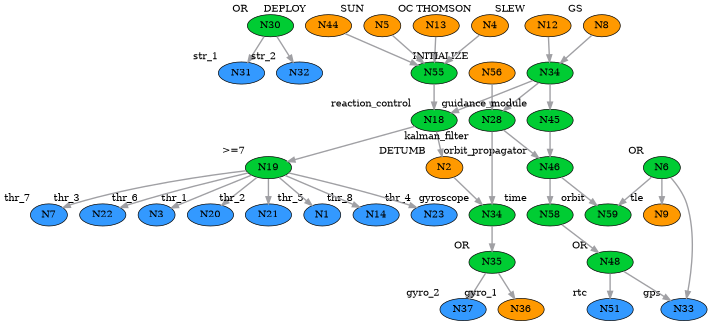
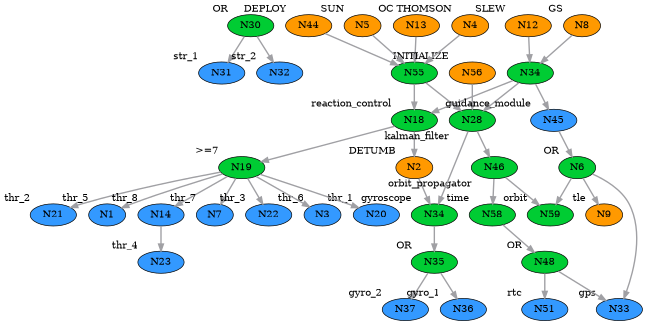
none -> (441, 94)
(550, 120) -> (554, 120)
(550, 141) -> (564, 141)
(350, 188) -> (161, 235)
(521, 310) -> (463, 310)
